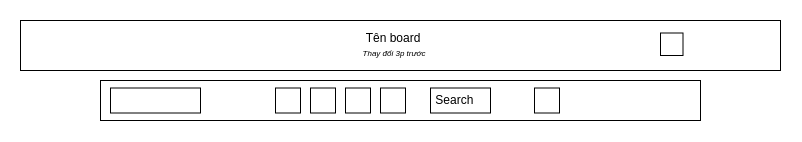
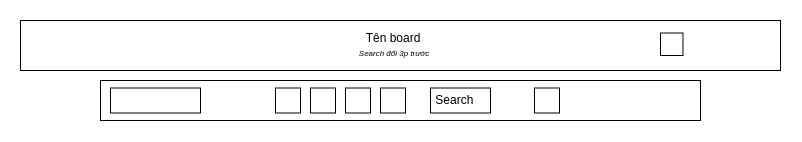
(395, 53) -> (395, 53)
